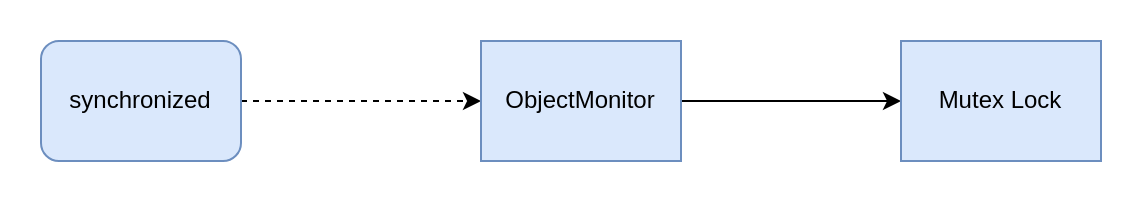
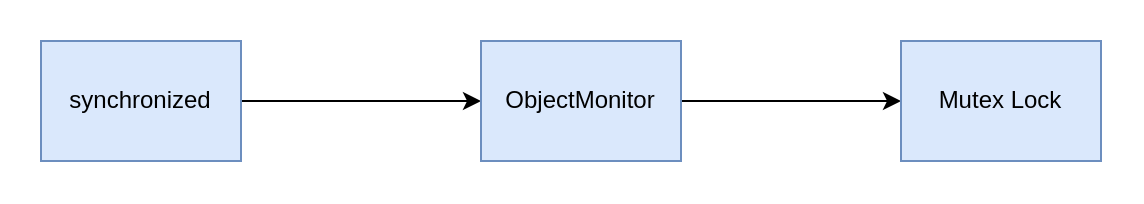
(141, 101) -> (141, 101)
(356, 101) -> (356, 101)
